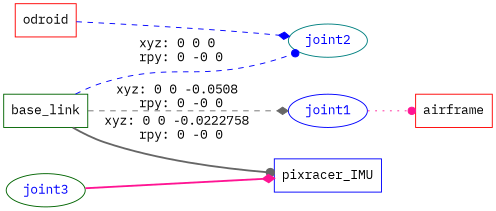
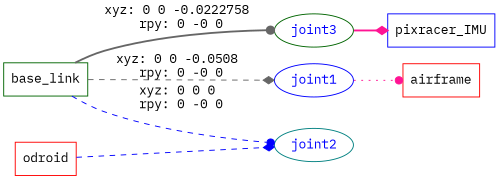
(167, 159) -> (169, 38)
